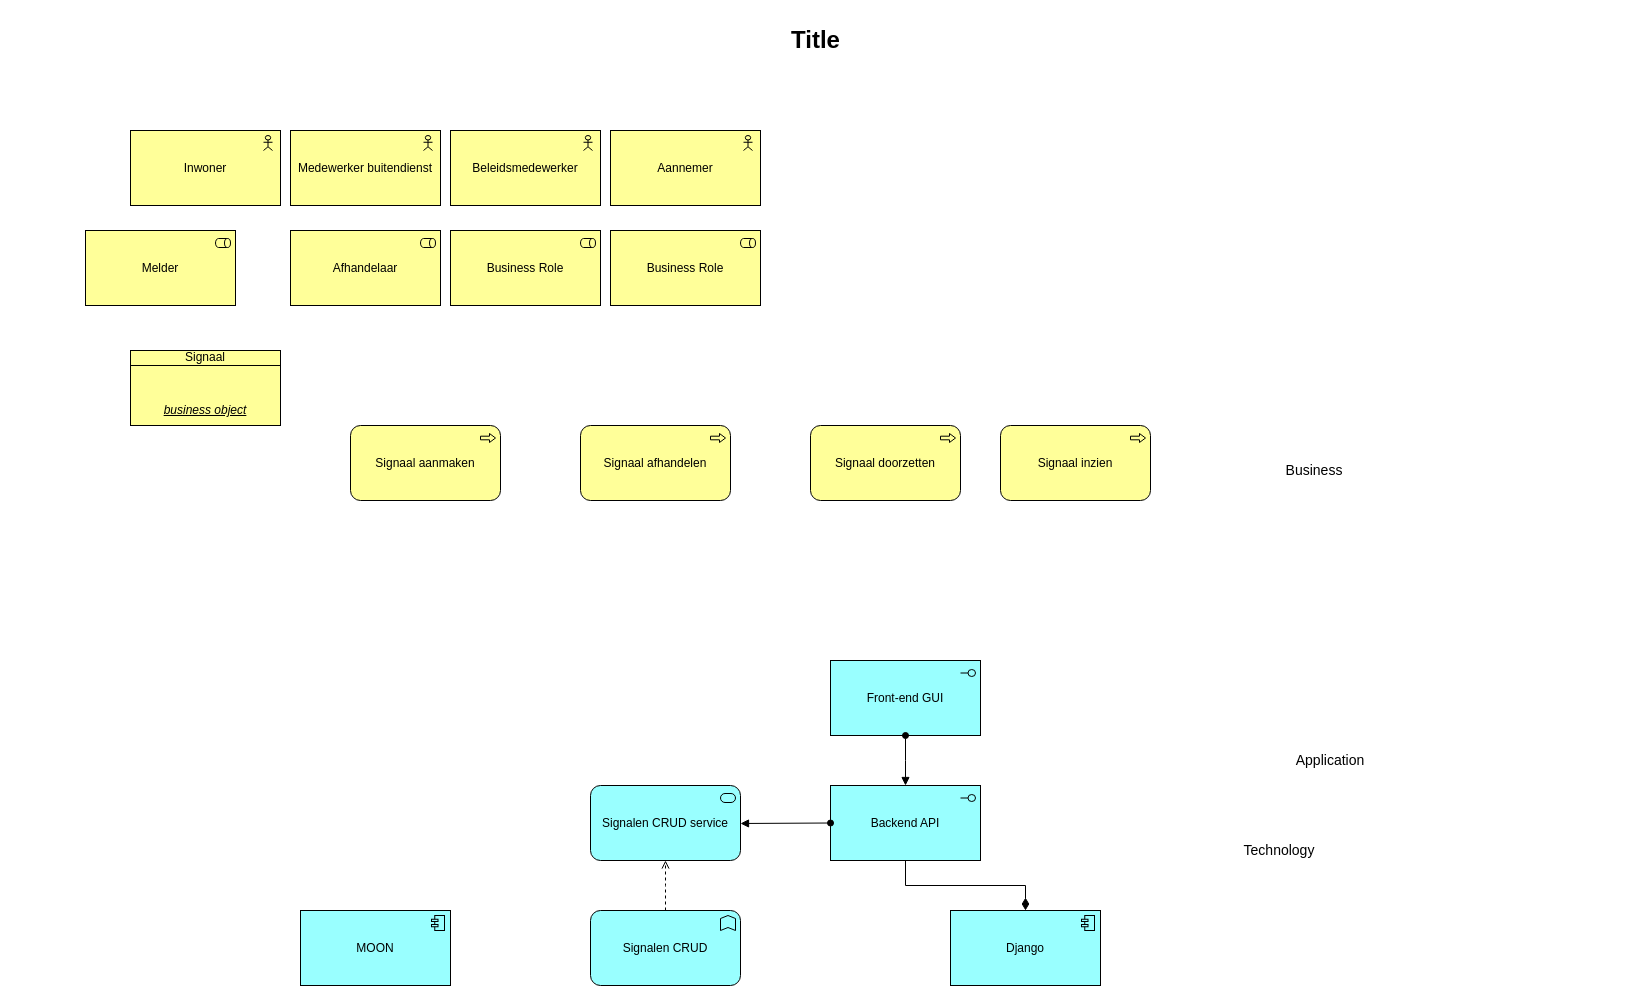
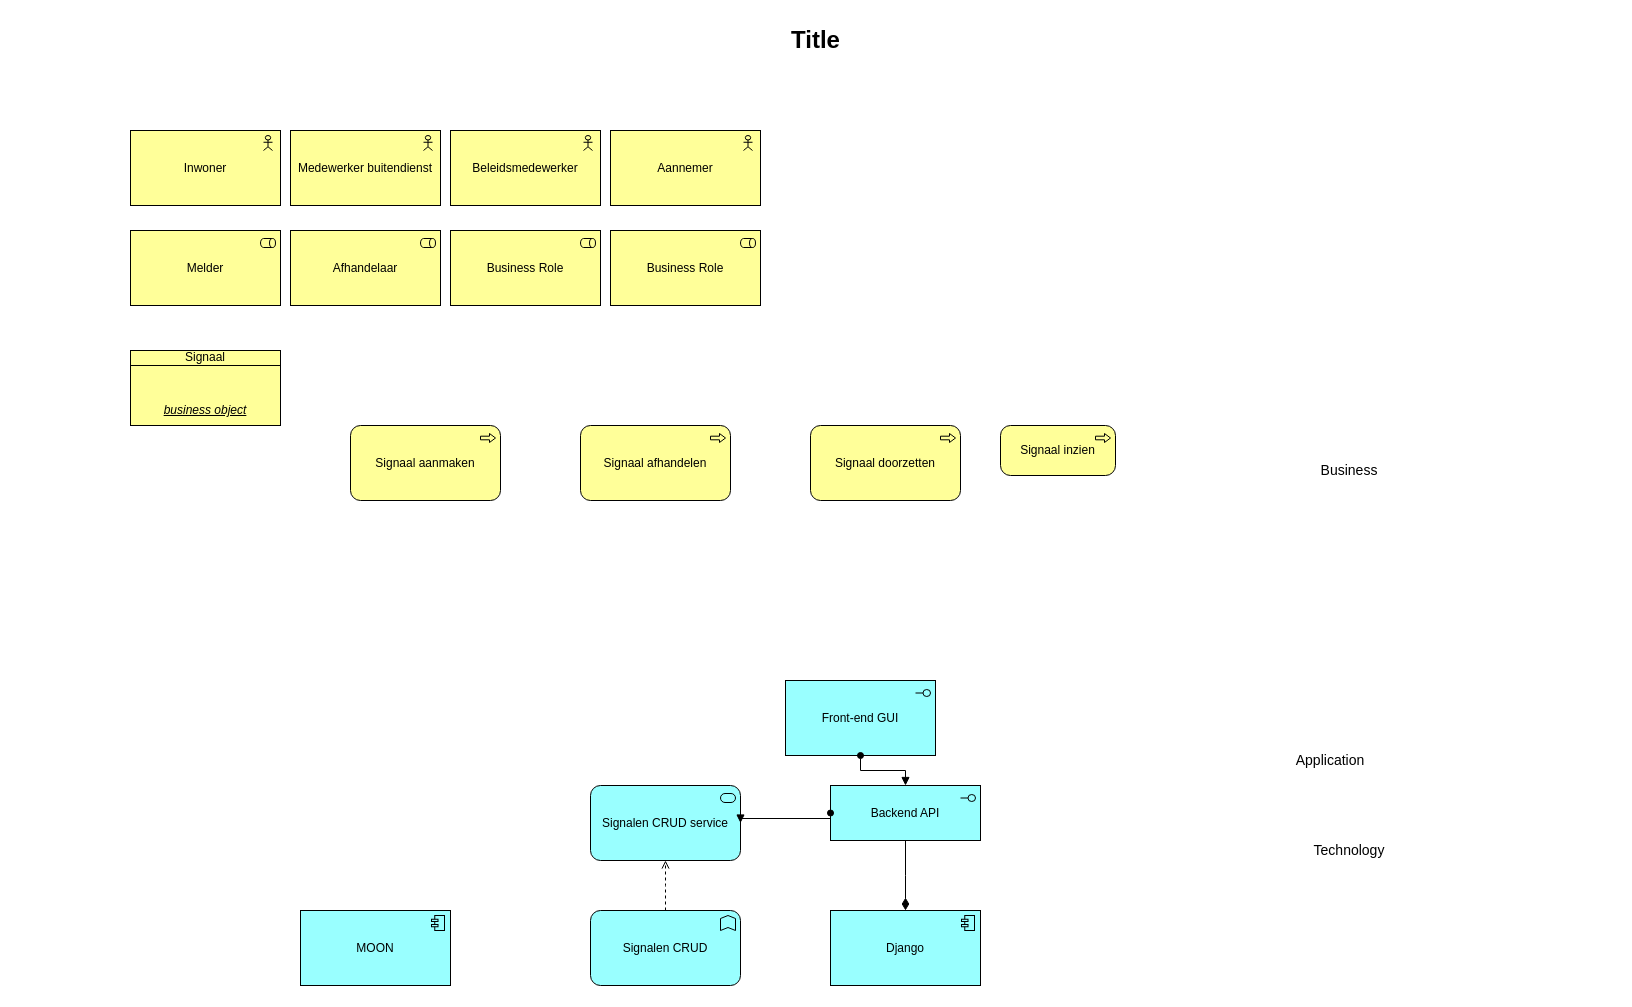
(161, 268) -> (206, 268)
(1076, 463) -> (1058, 451)
(1315, 471) -> (1350, 471)
(906, 698) -> (861, 718)
(906, 823) -> (906, 813)
(1280, 851) -> (1350, 851)
(1026, 948) -> (906, 948)
